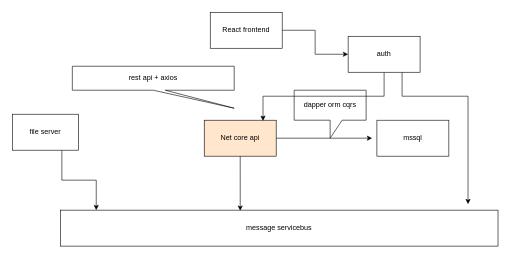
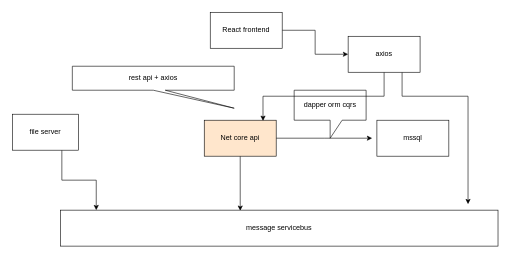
(384, 54) -> (384, 54)
